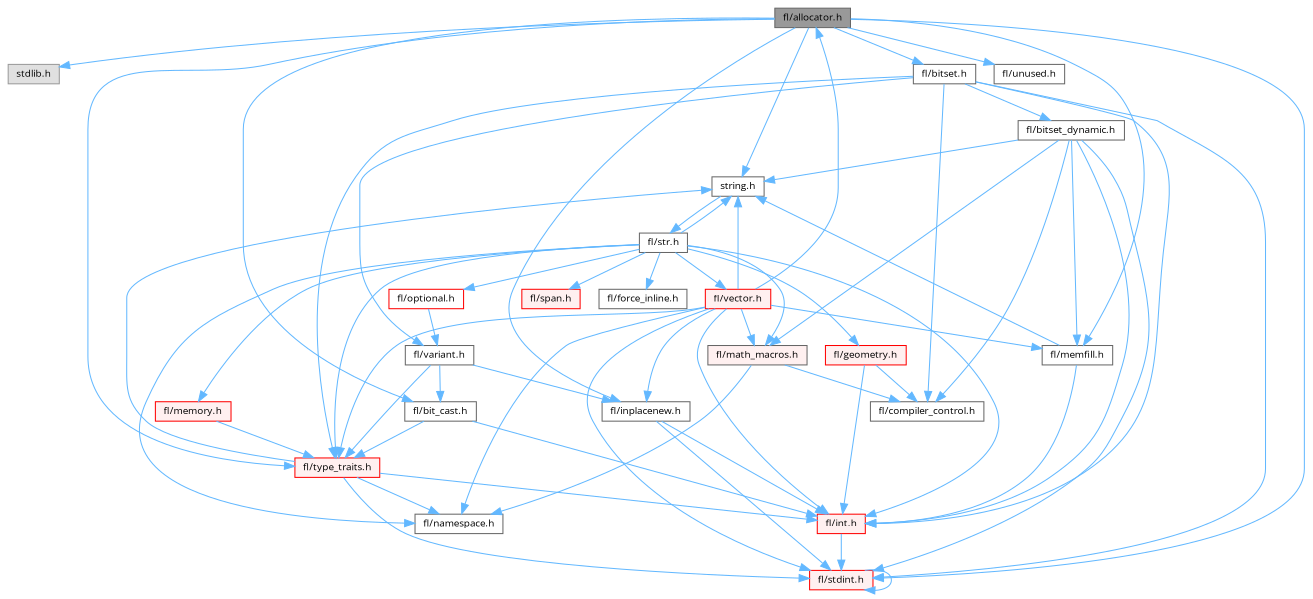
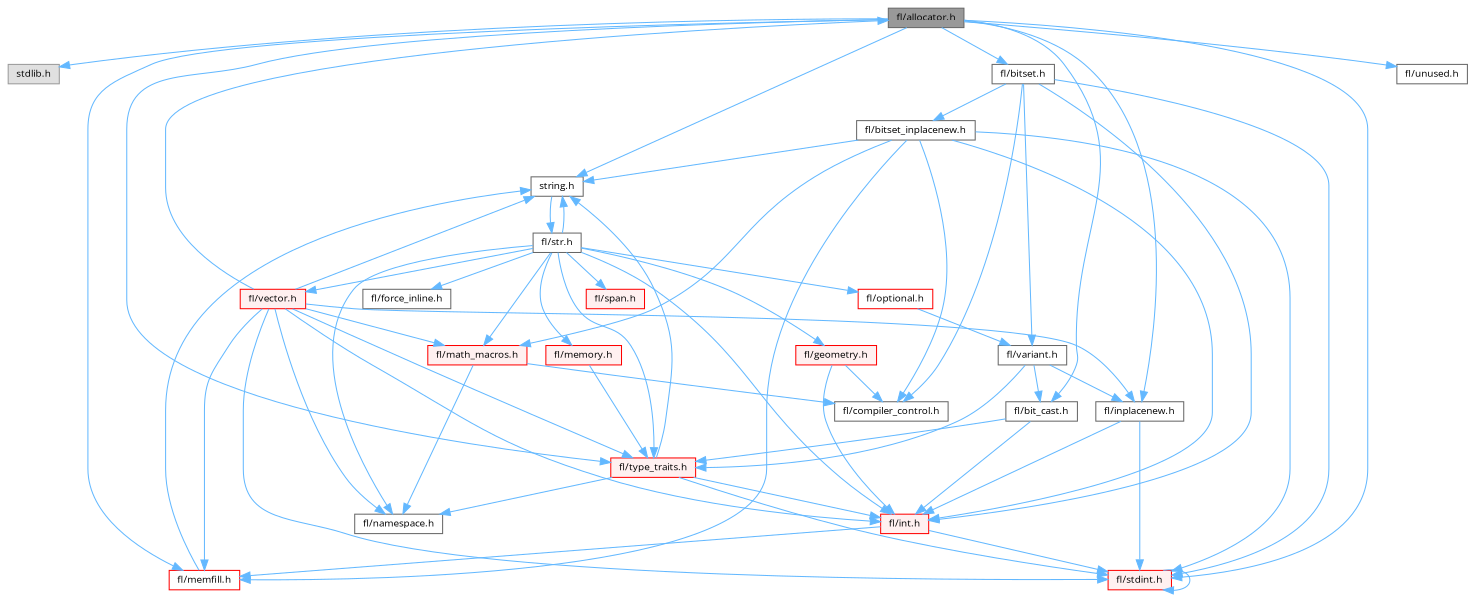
(486, 113) -> none
(1071, 130) -> (916, 130)
(757, 355) -> (477, 355)
(1077, 355) -> (204, 580)
(1013, 488) -> (565, 551)
